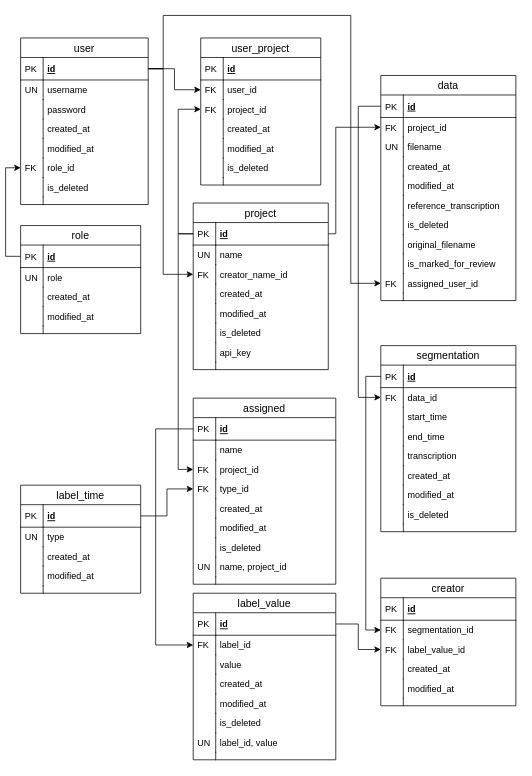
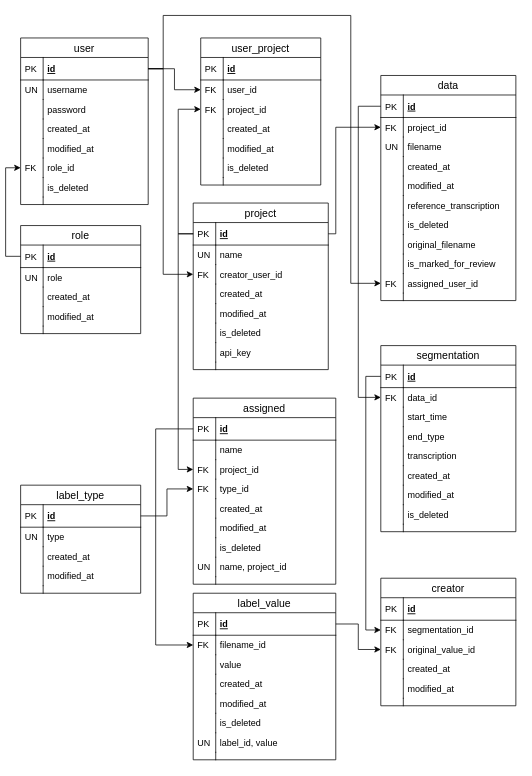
(256, 275) -> (256, 275)
(426, 437) -> (427, 437)
(80, 495) -> (80, 495)
(236, 645) -> (244, 645)
(438, 650) -> (444, 650)
